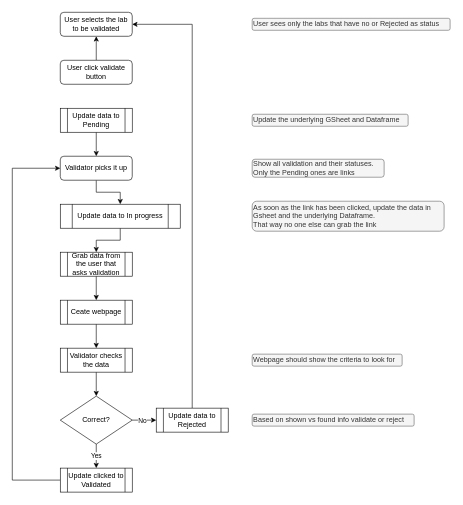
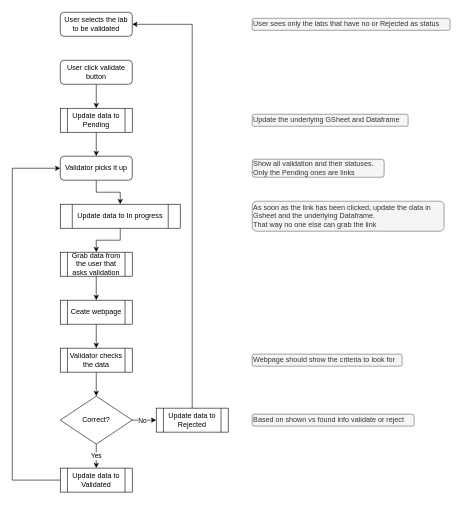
(96, 41) -> (96, 102)
(96, 480) -> (96, 480)
